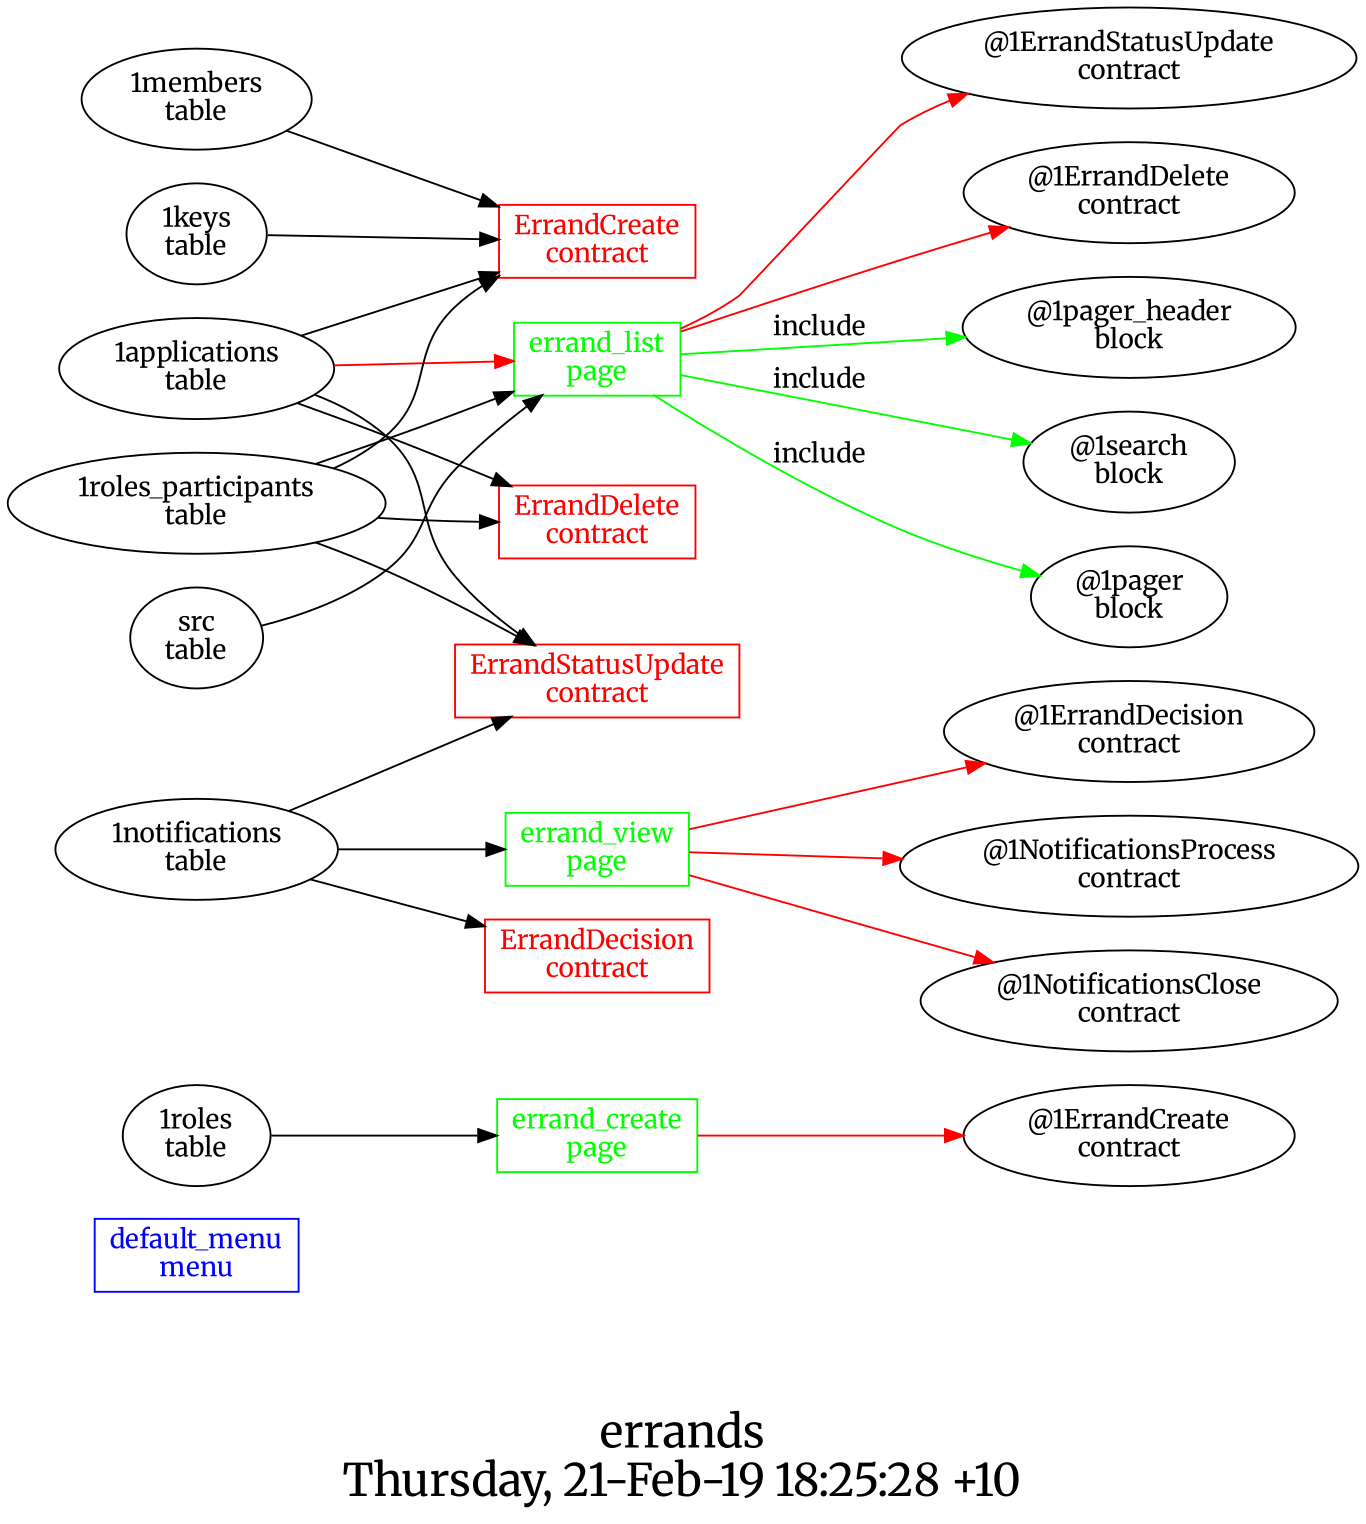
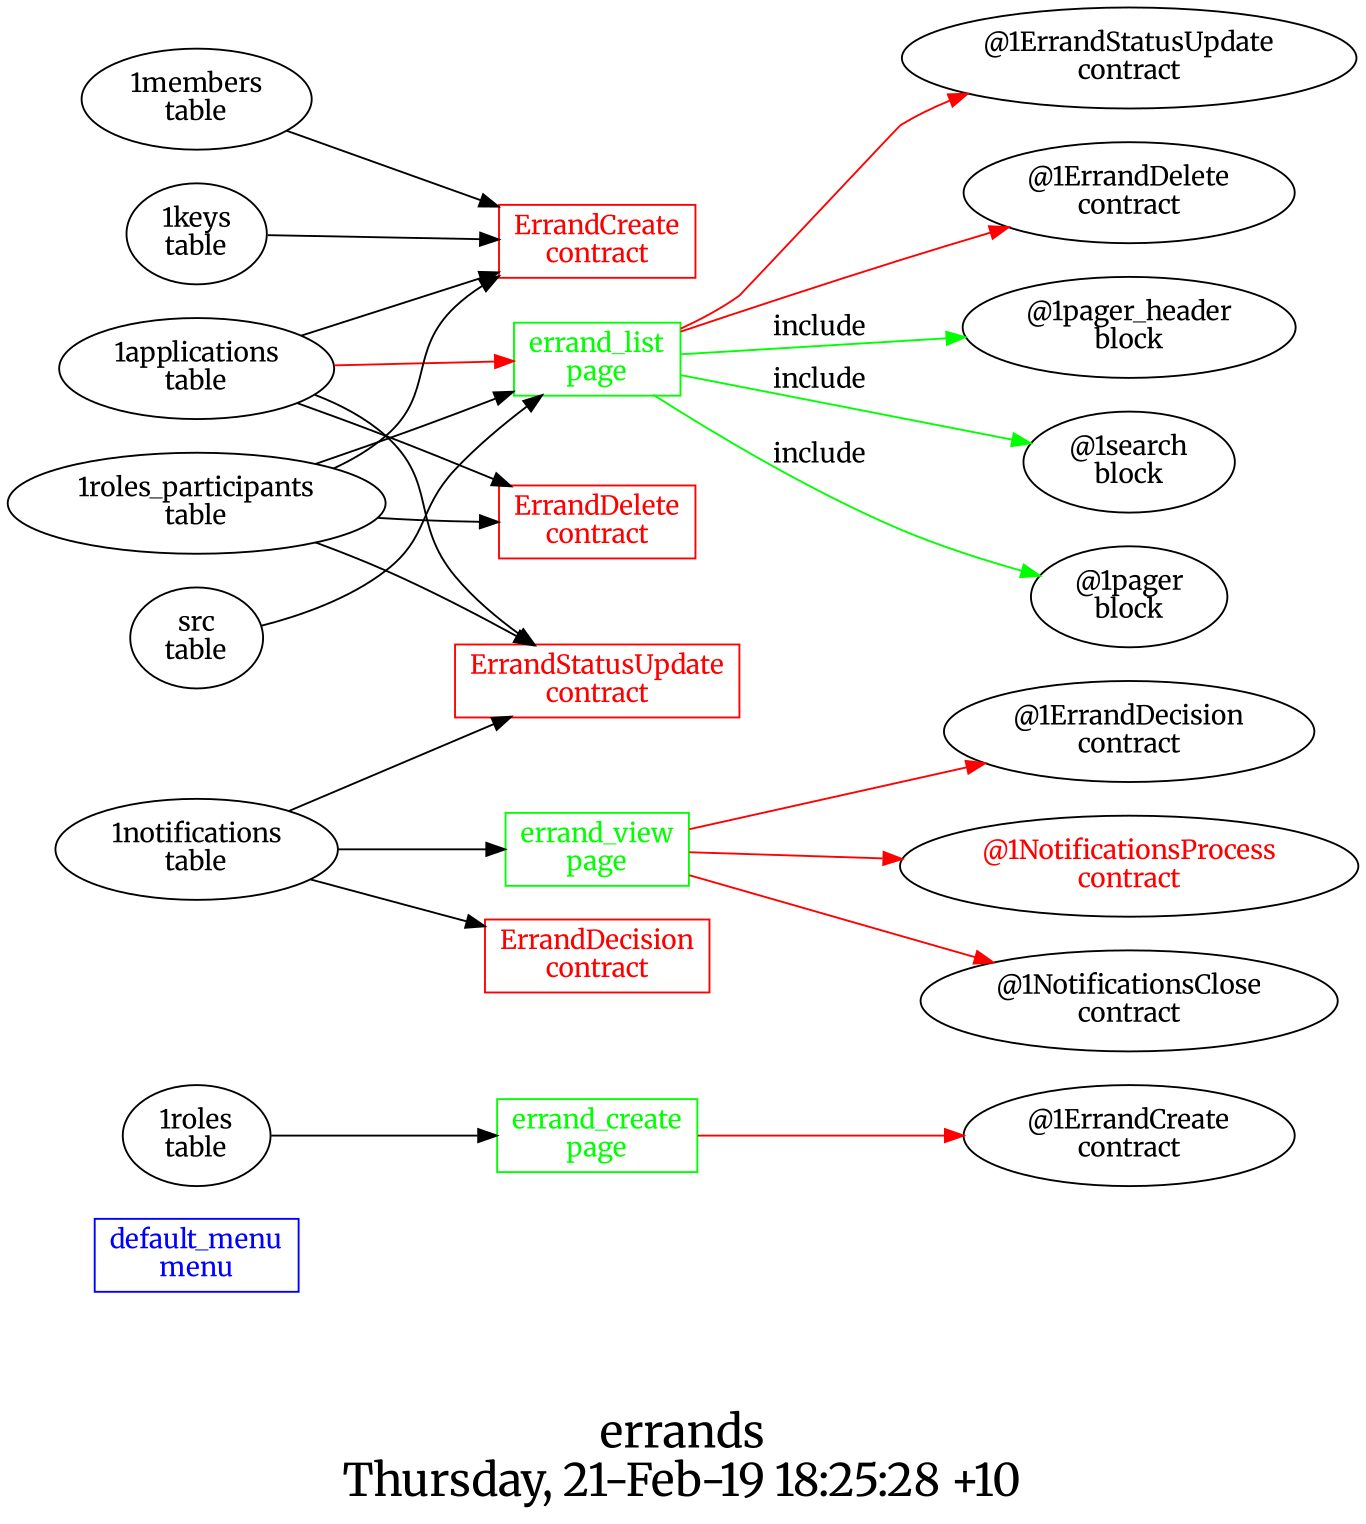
(1129, 866) -> (1129, 866)
